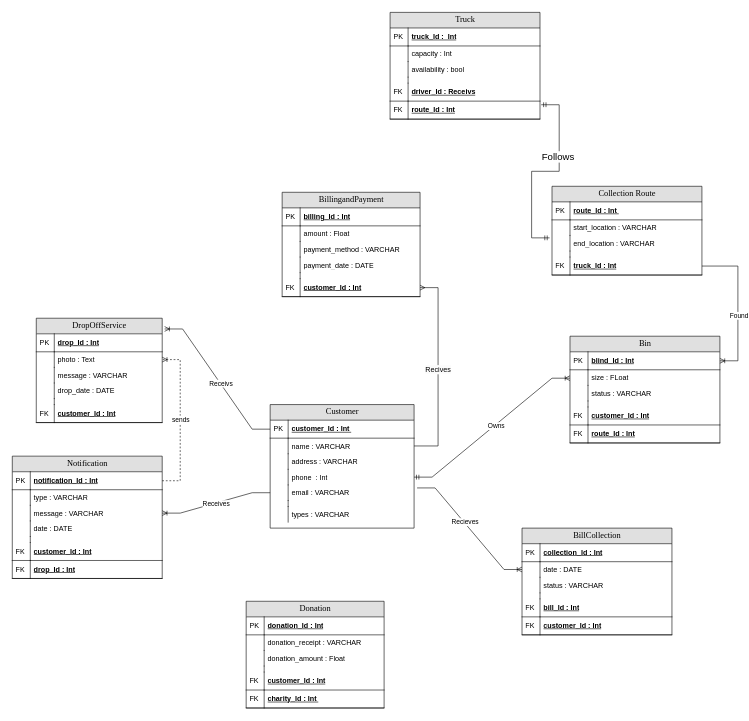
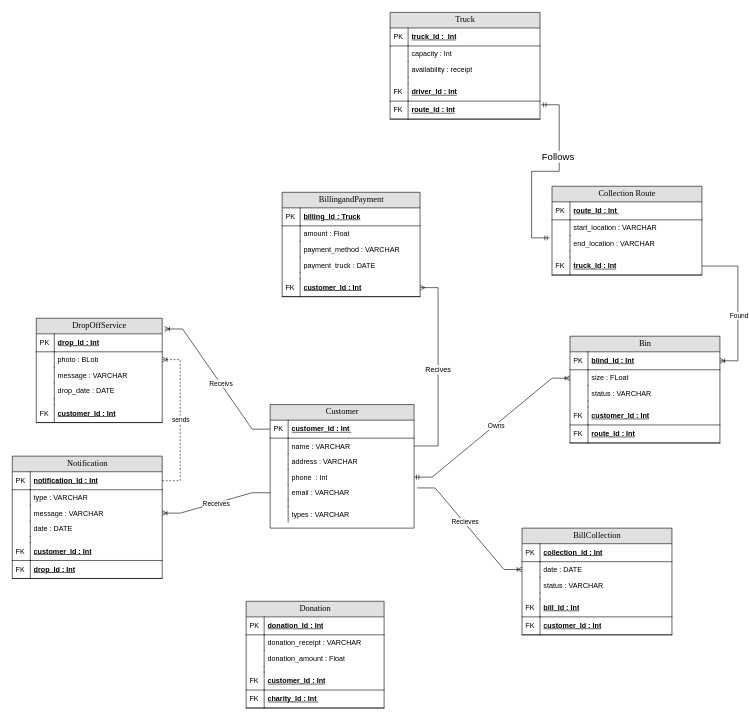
(442, 70) -> (448, 70)
(446, 92) -> (438, 92)
(330, 217) -> (334, 217)
(339, 266) -> (341, 266)
(79, 360) -> (79, 360)
